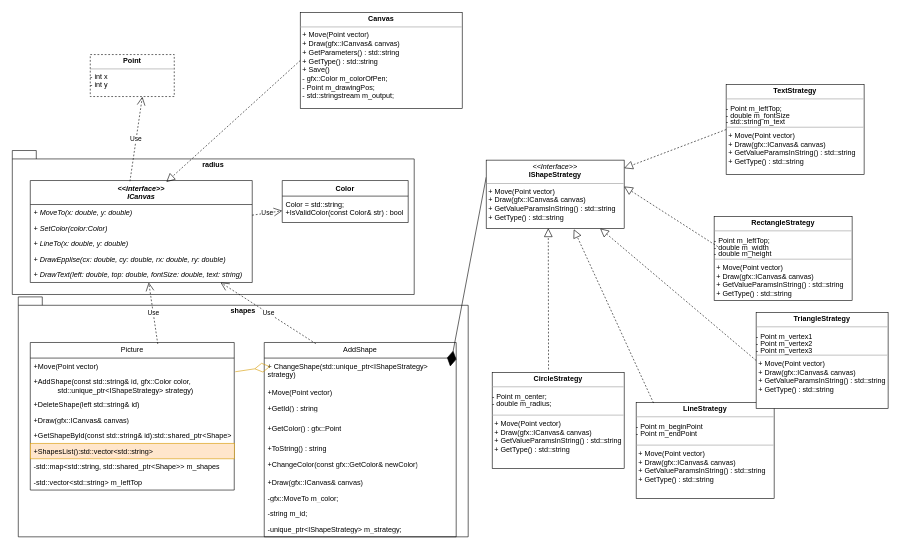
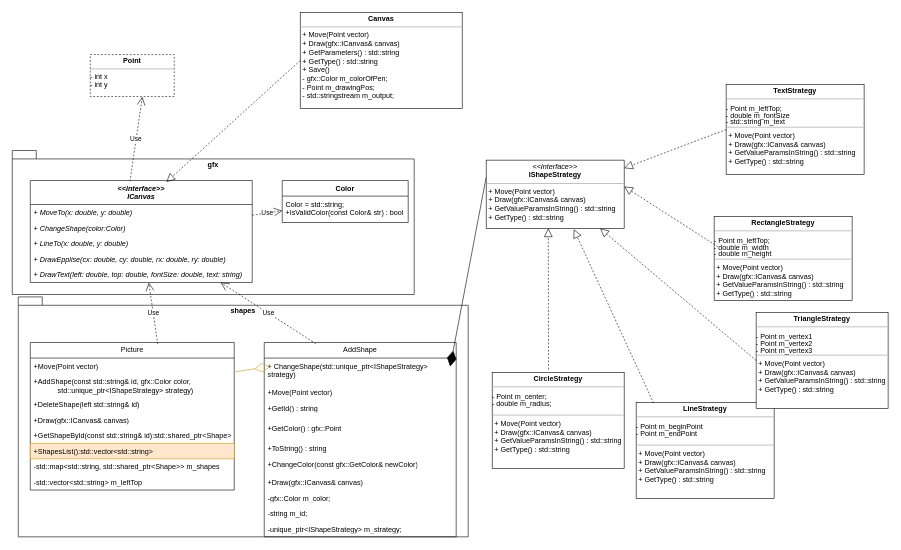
(213, 165) -> (213, 165)
(75, 228) -> (82, 228)
(306, 498) -> (303, 498)
